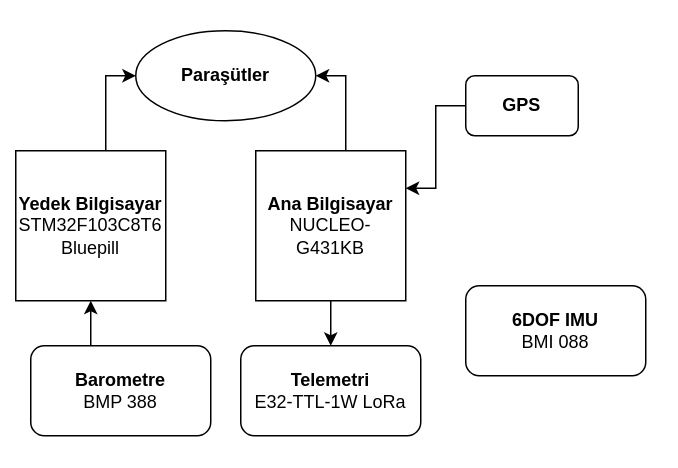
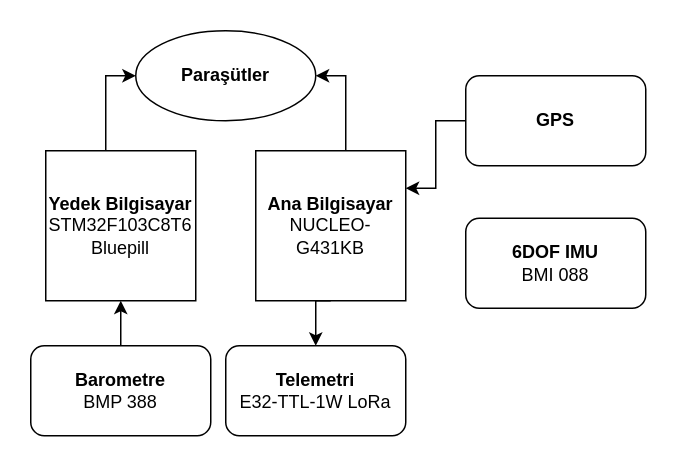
(522, 106) -> (556, 121)
(91, 226) -> (121, 226)
(556, 331) -> (556, 263)
(331, 391) -> (316, 391)
